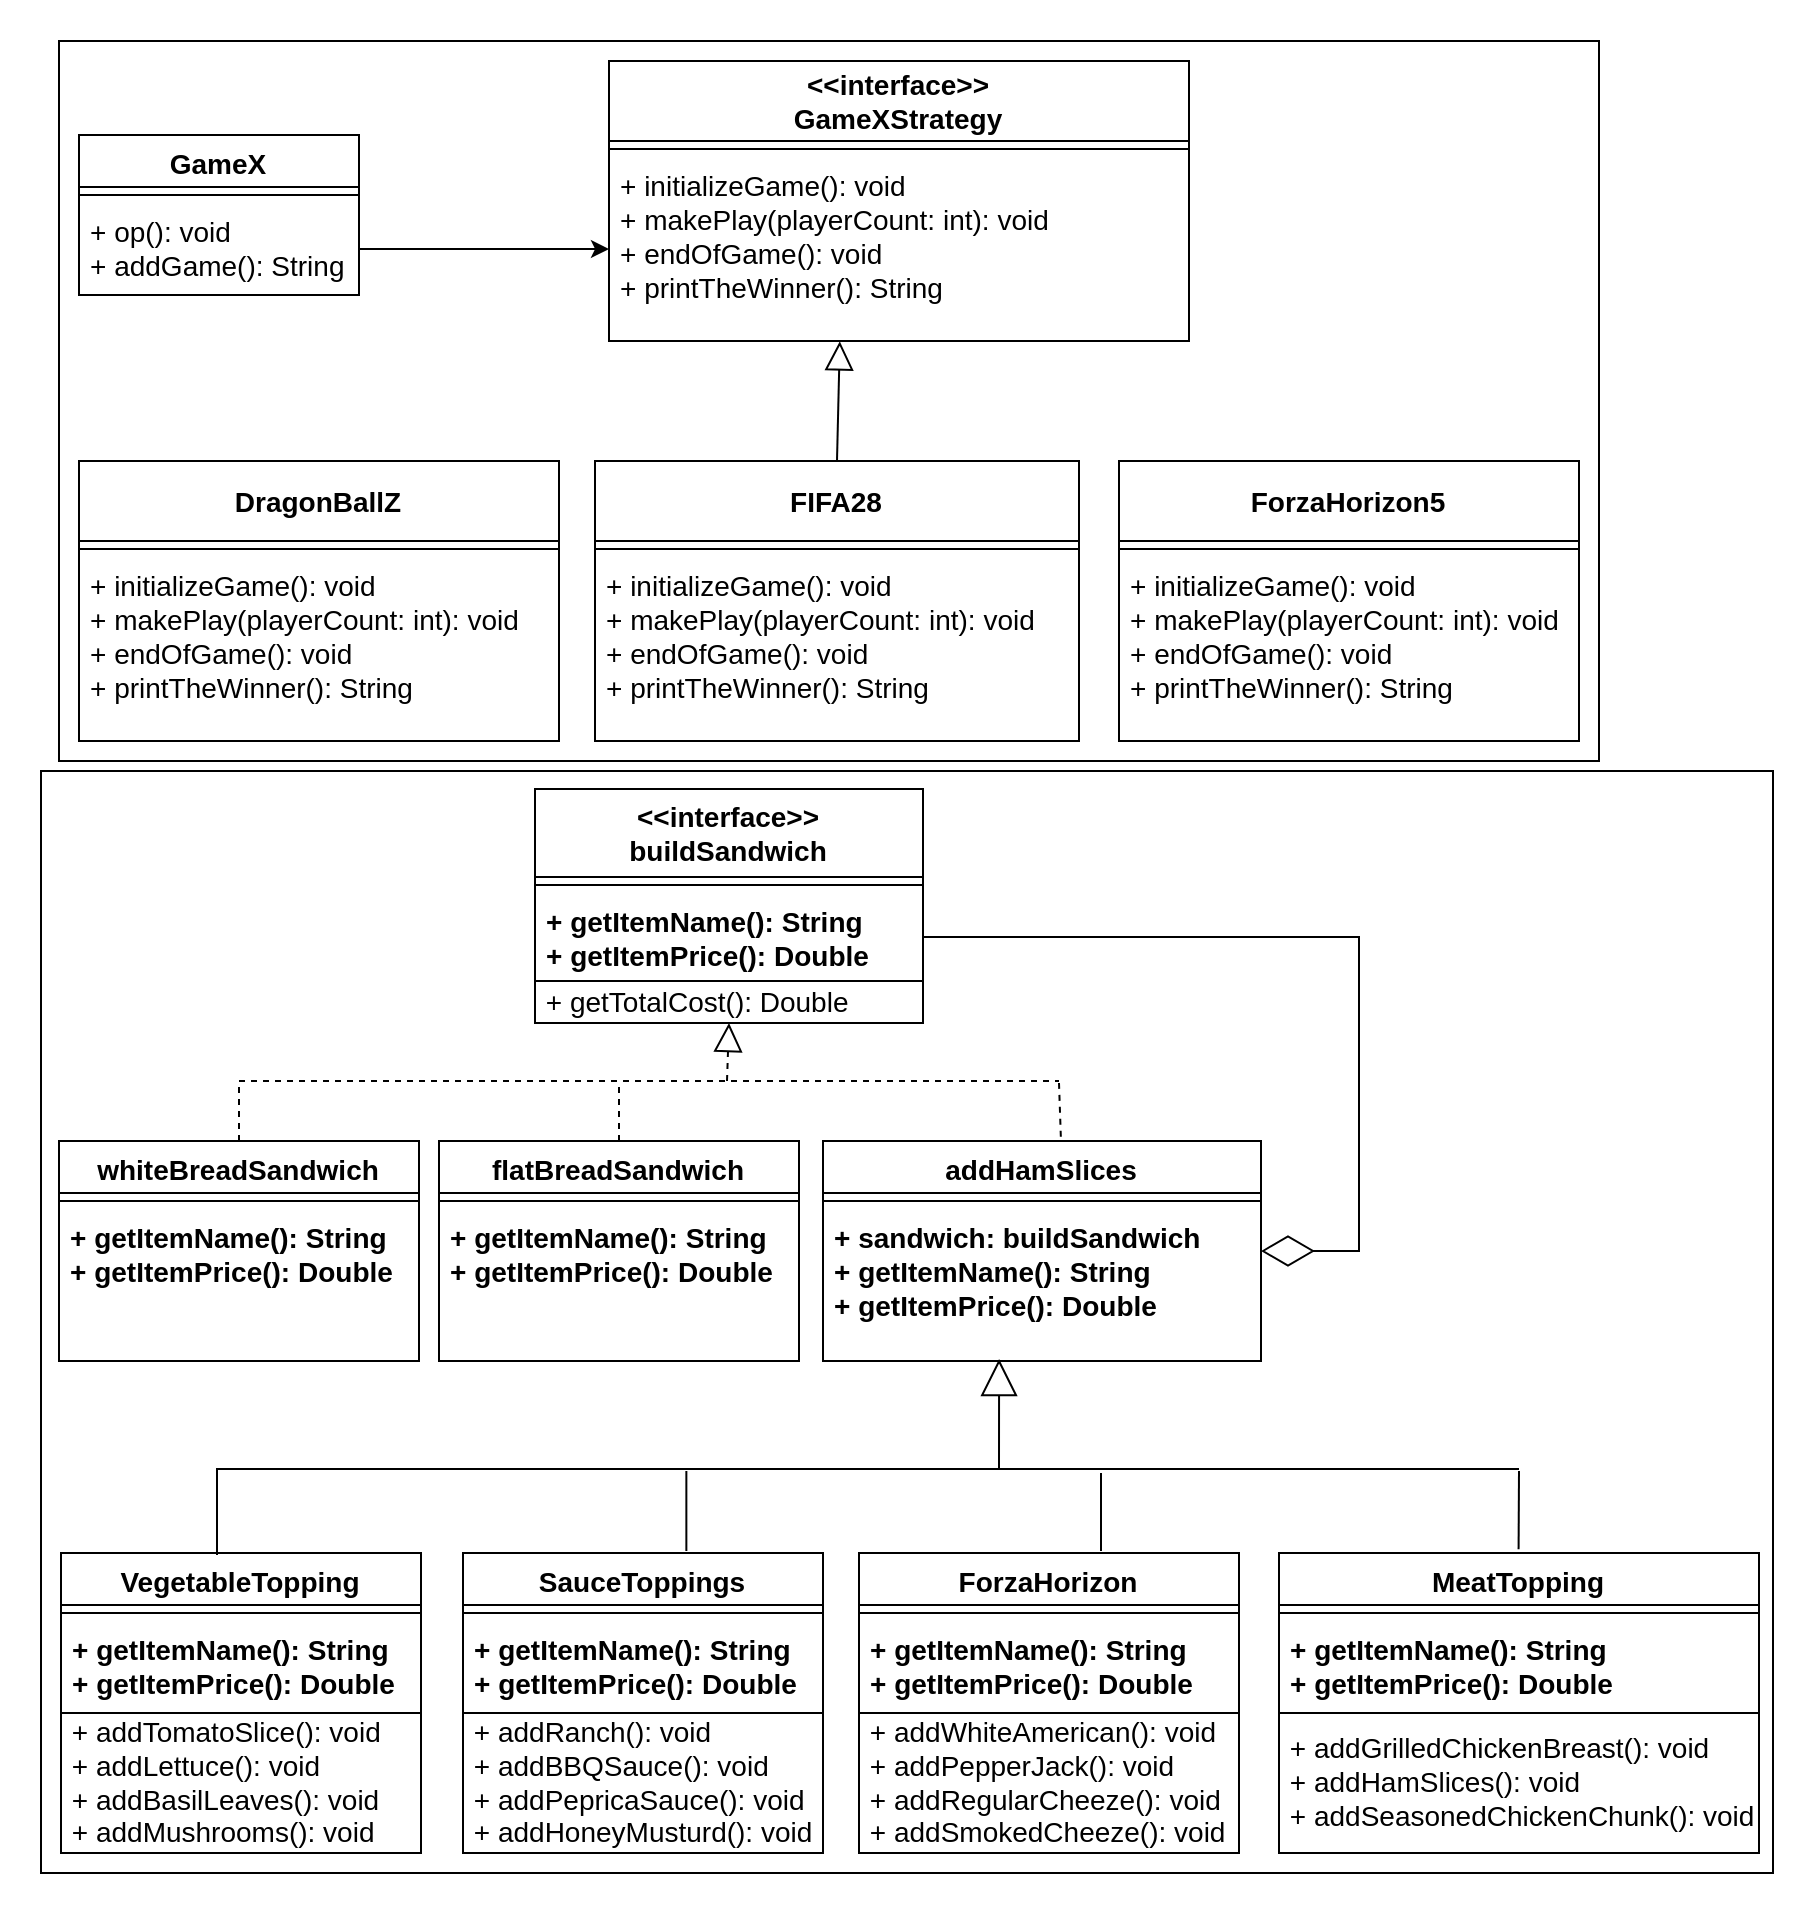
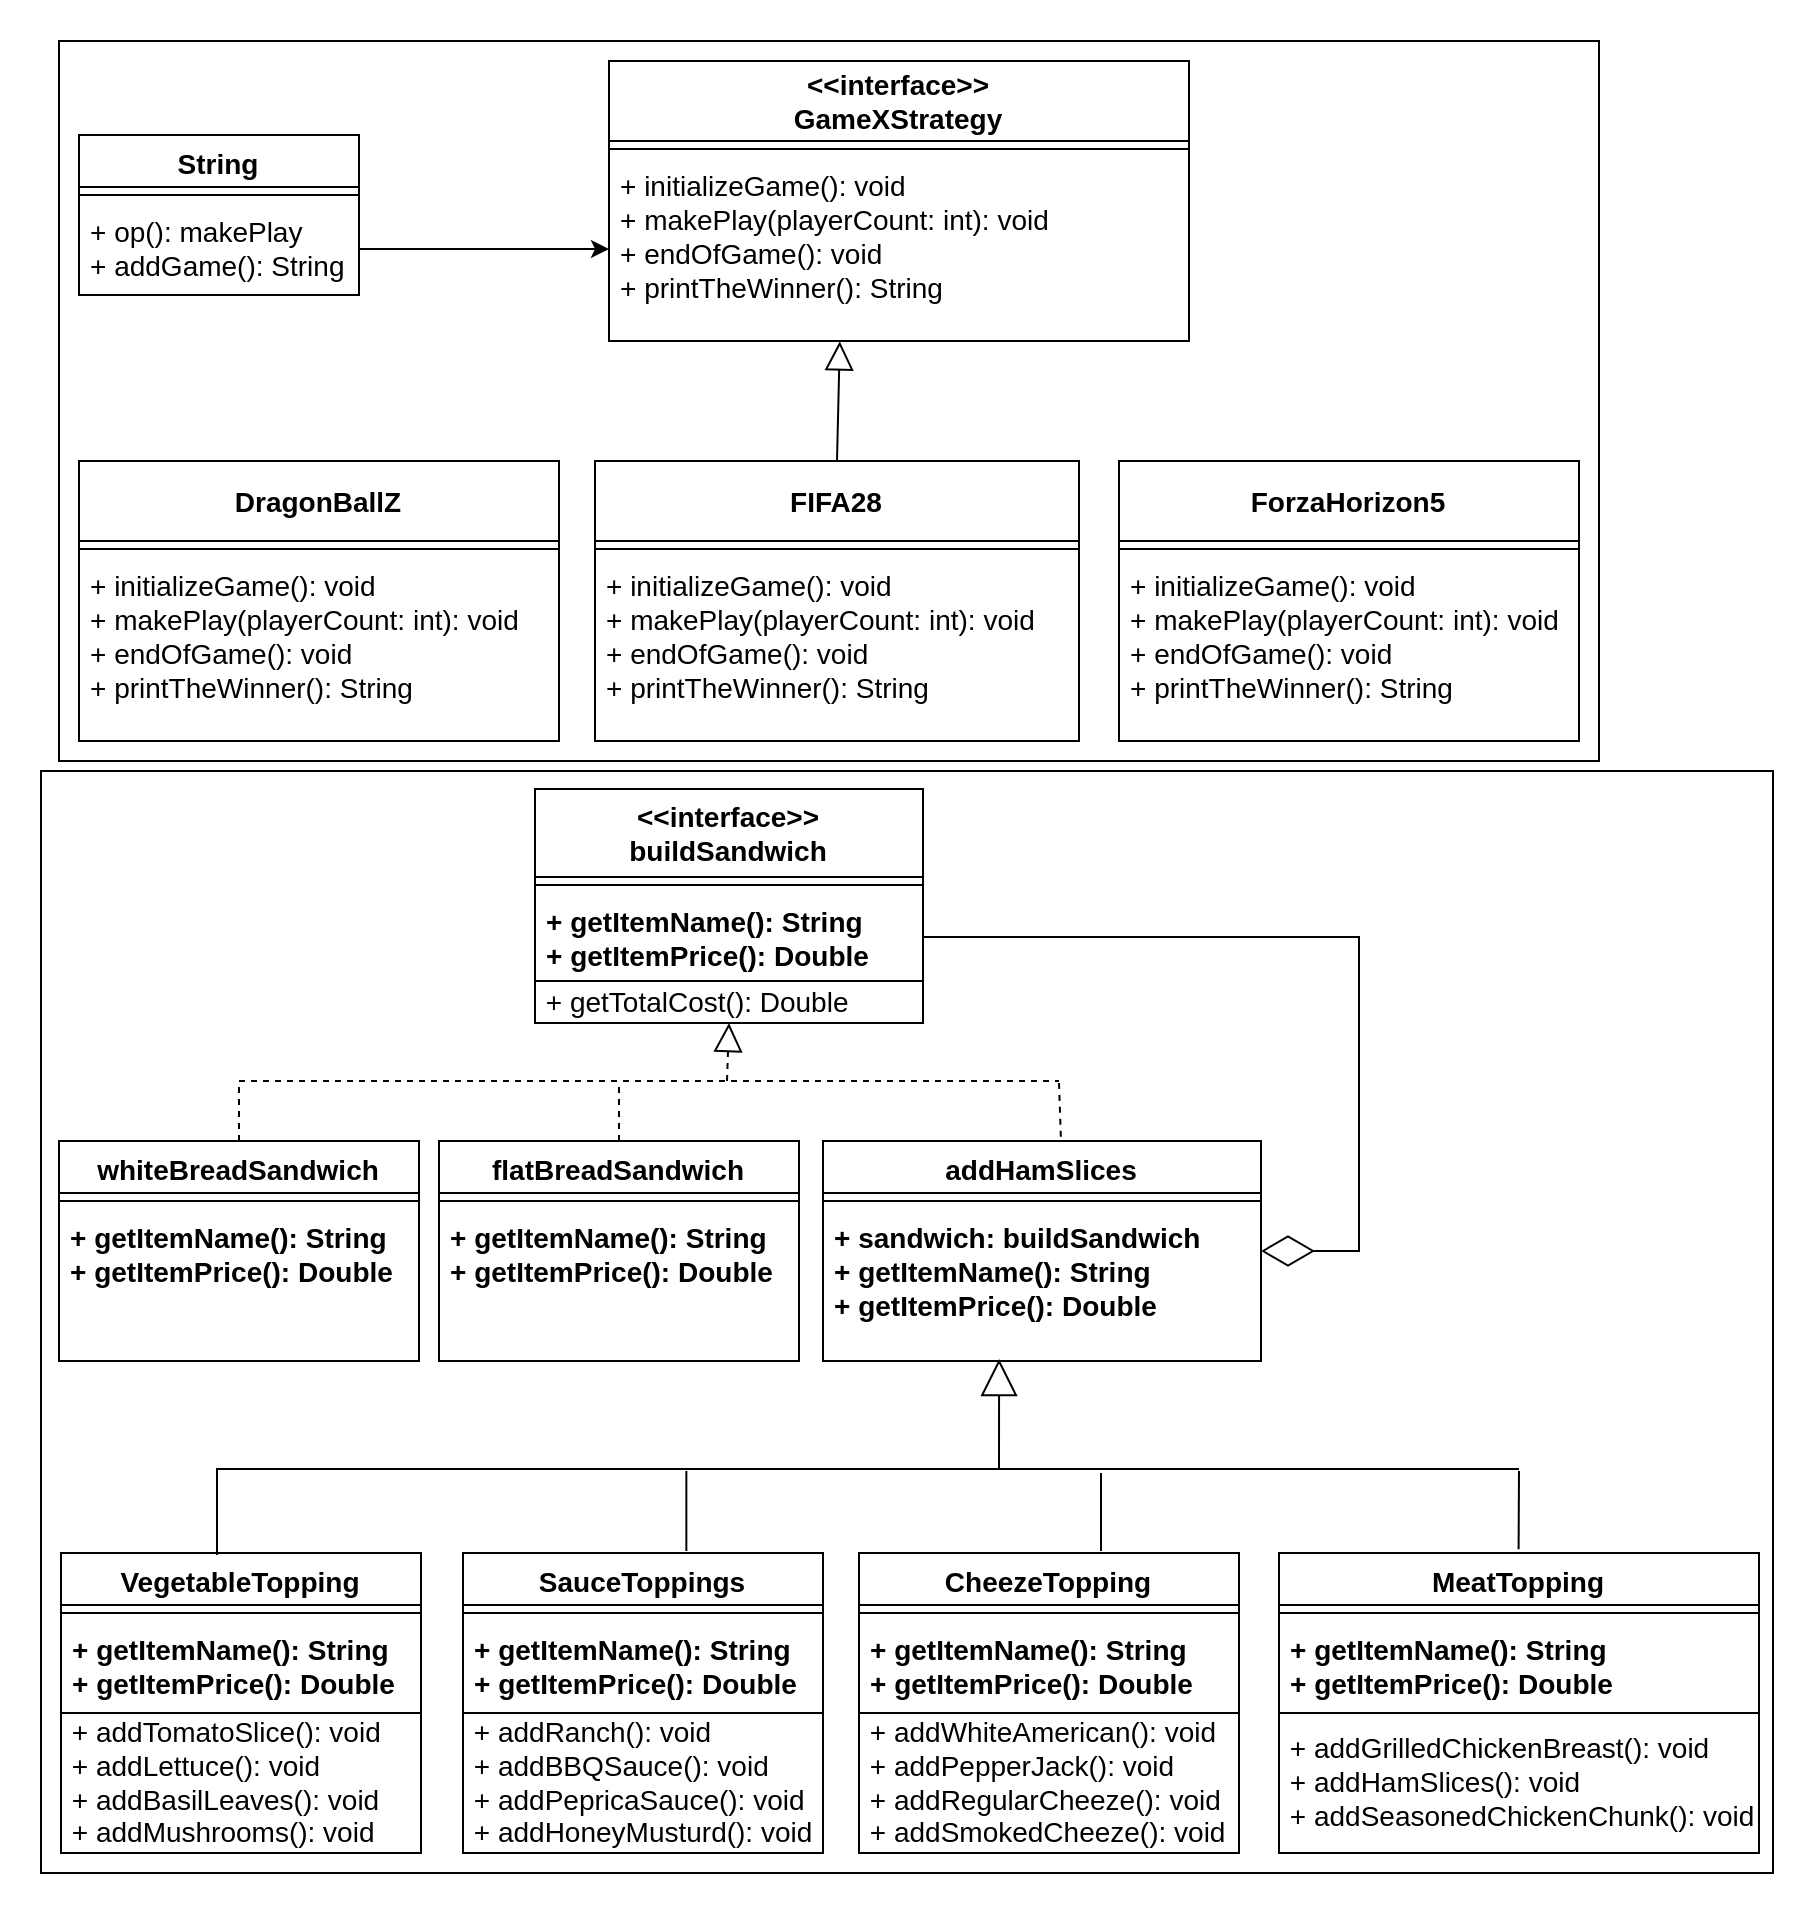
(218, 165) -> (218, 165)
(170, 233) -> (201, 233)
(1048, 1583) -> (1048, 1583)
